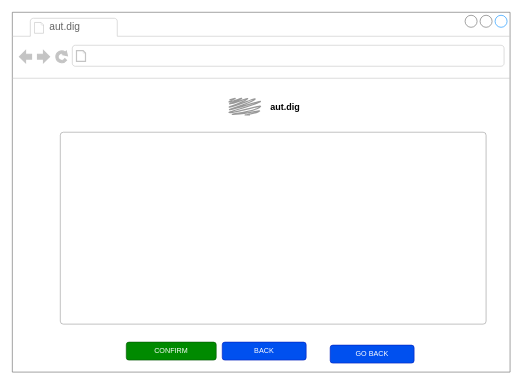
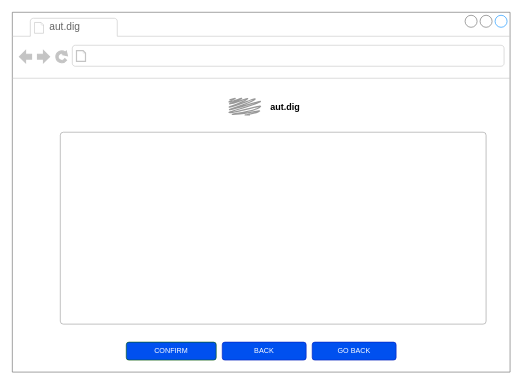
(171, 351) -> (171, 351)
(372, 354) -> (354, 351)
